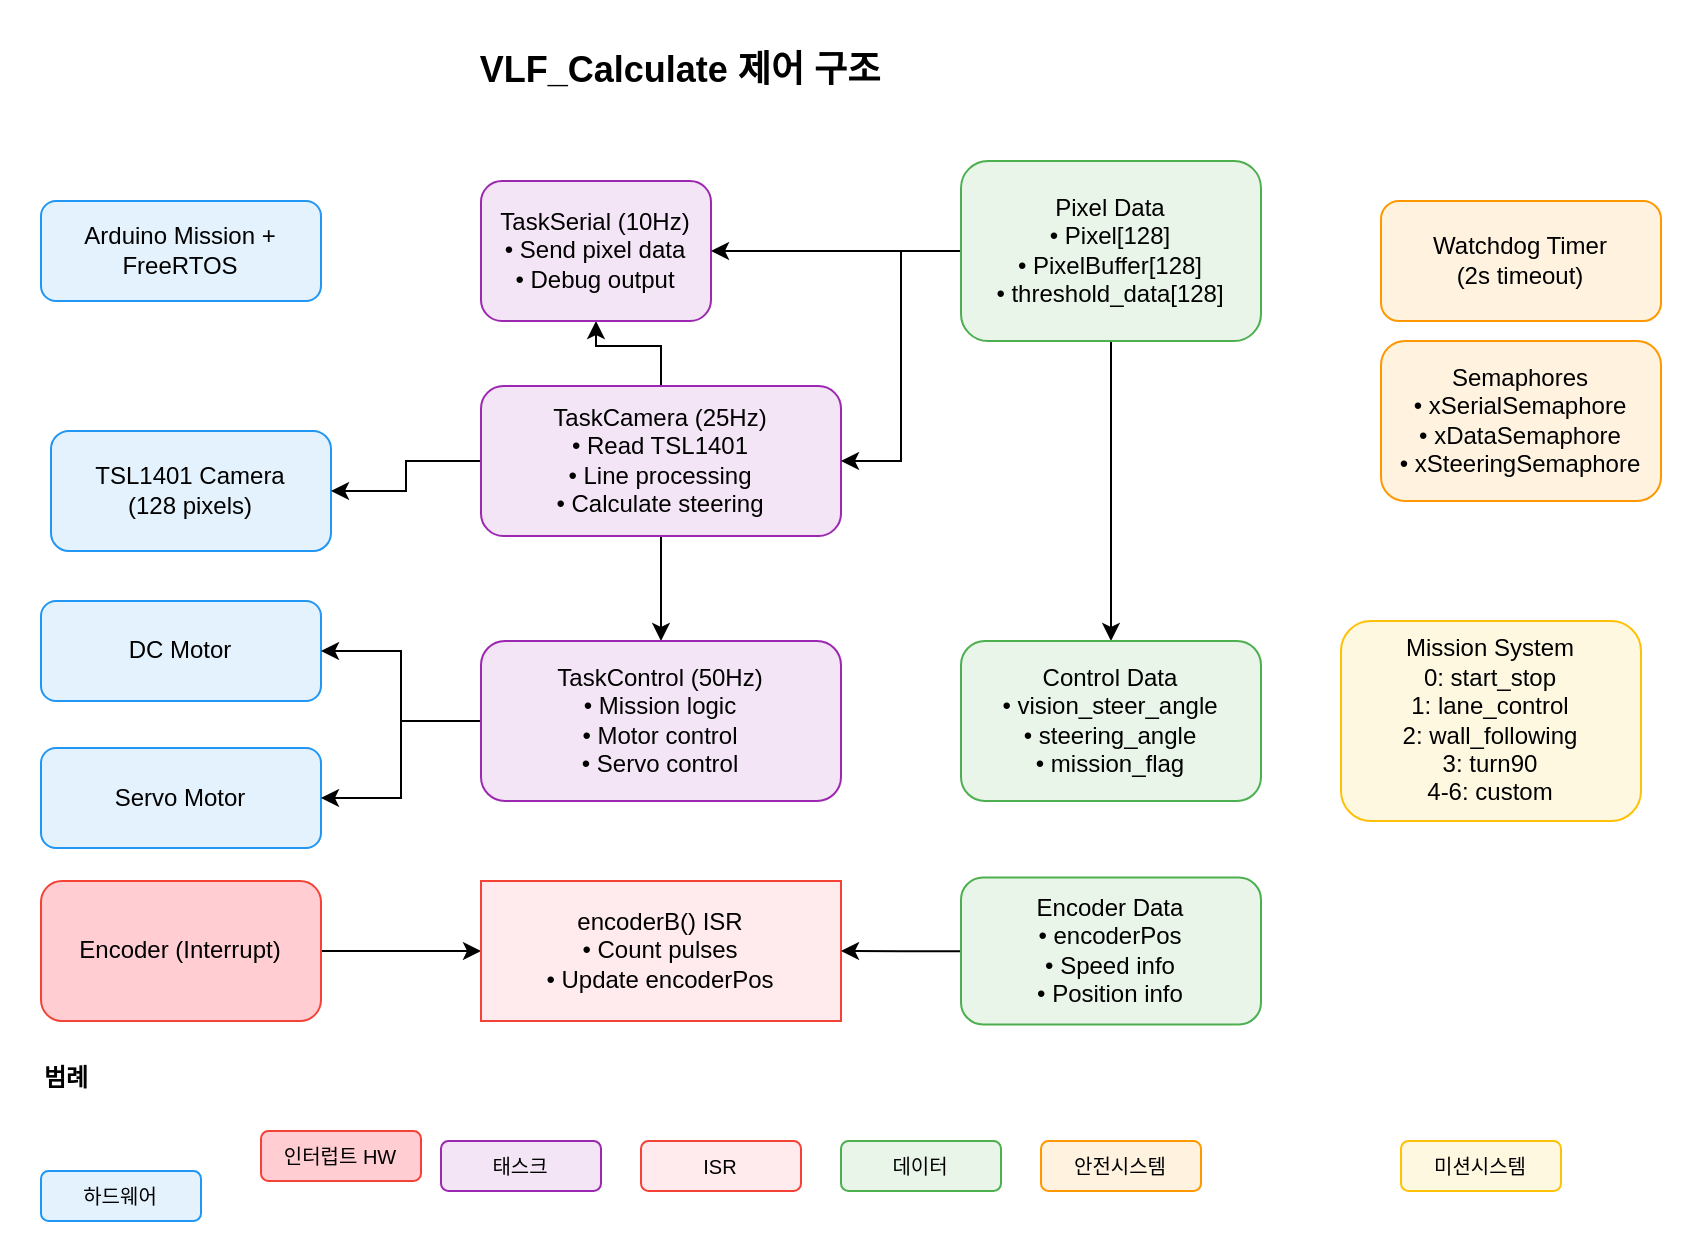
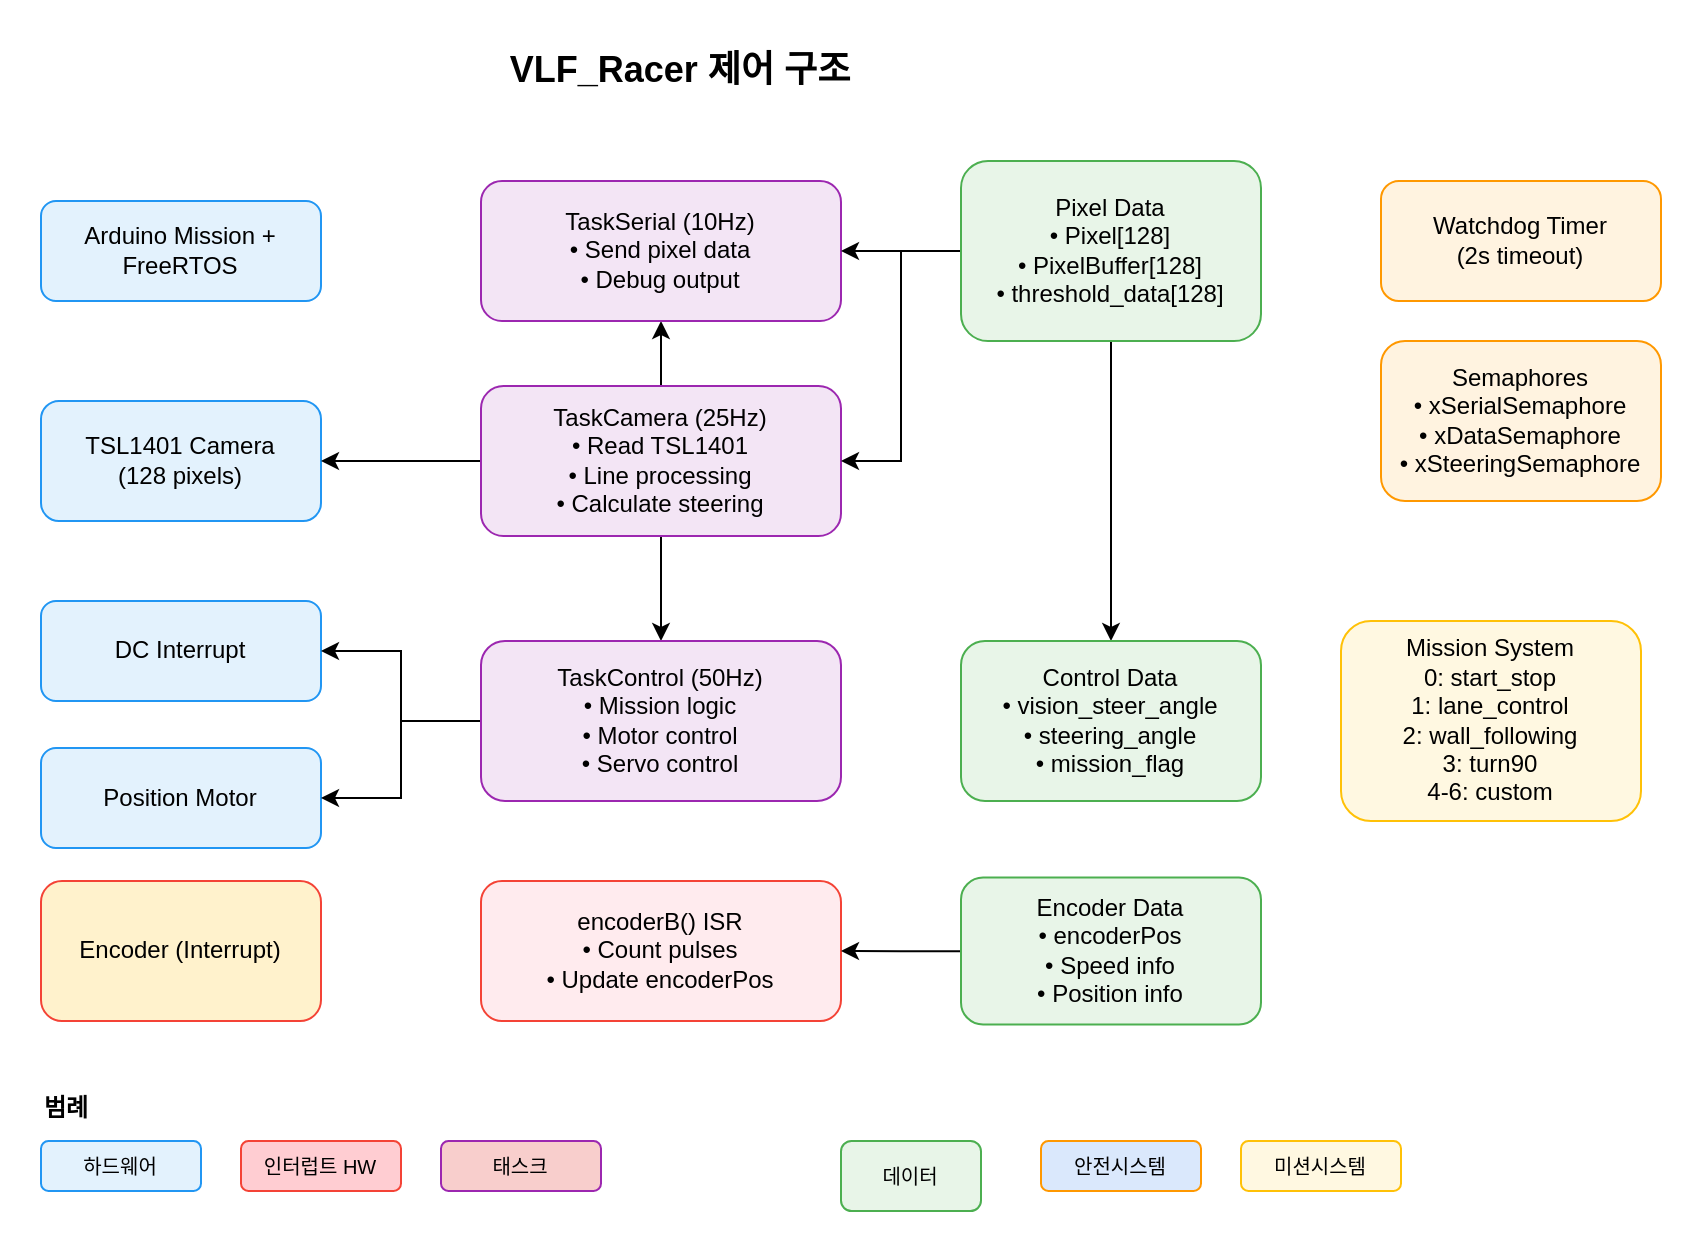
(681, 71) -> (681, 71)
(596, 251) -> (661, 251)
(1521, 261) -> (1521, 241)
(191, 491) -> (181, 461)
(181, 651) -> (181, 651)
(181, 799) -> (181, 799)
(181, 951) -> (181, 951)
(394, 951) -> none
(661, 951) -> (661, 951)
(101, 1071) -> (101, 1101)
(341, 1156) -> (321, 1166)
(521, 1166) -> (521, 1166)
(721, 1166) -> none
(921, 1166) -> (911, 1176)
(1121, 1166) -> (1121, 1166)
(1481, 1166) -> (1321, 1166)
(121, 1196) -> (121, 1166)
